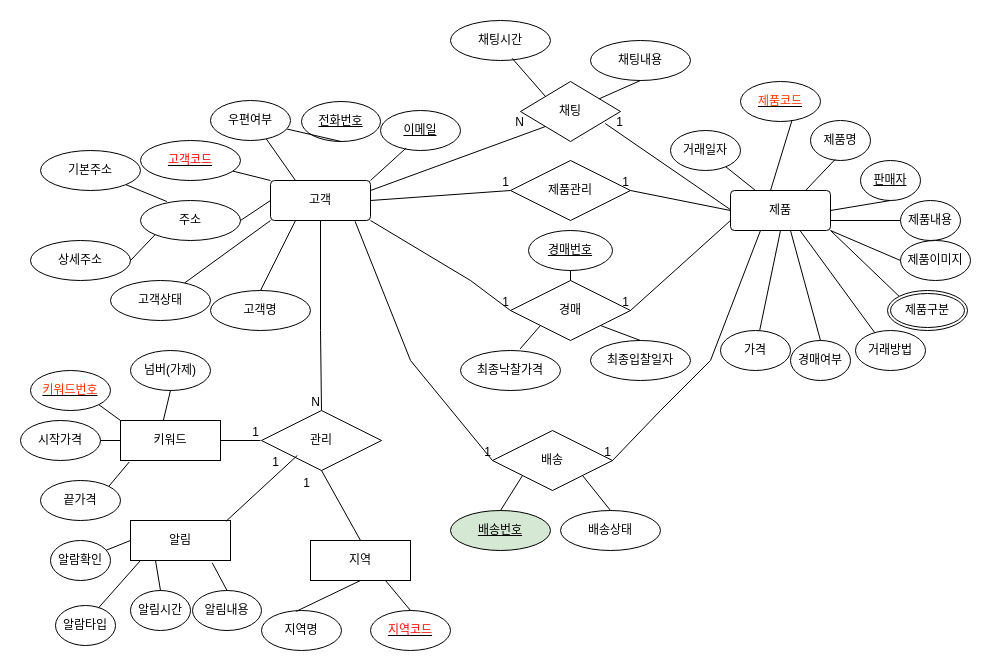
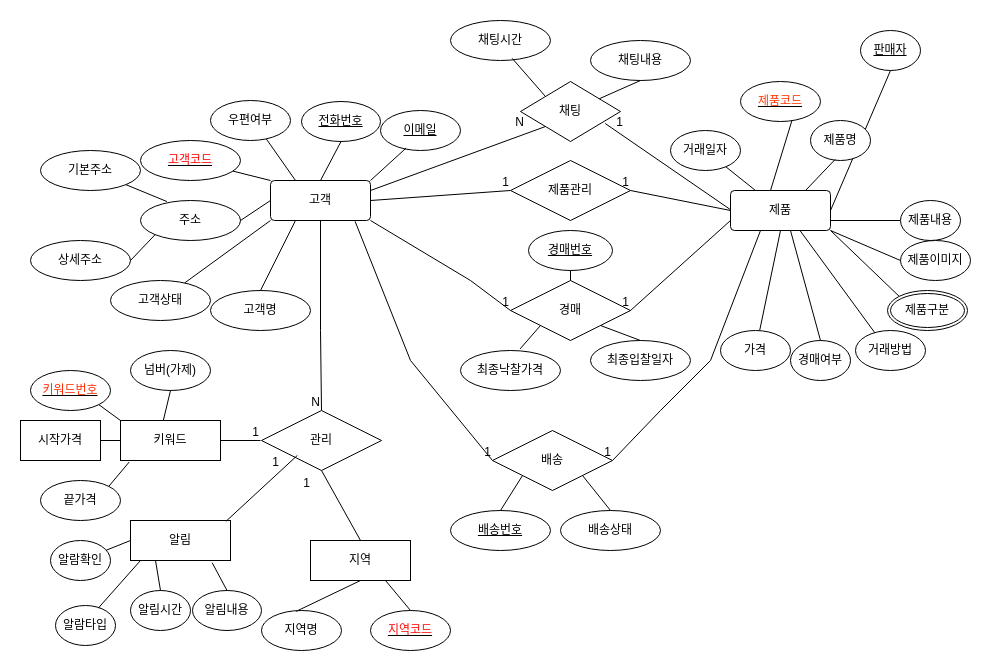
(314, 135) -> (331, 161)
(891, 181) -> (891, 51)
(61, 441) -> (61, 441)
(501, 531) -> (501, 531)
